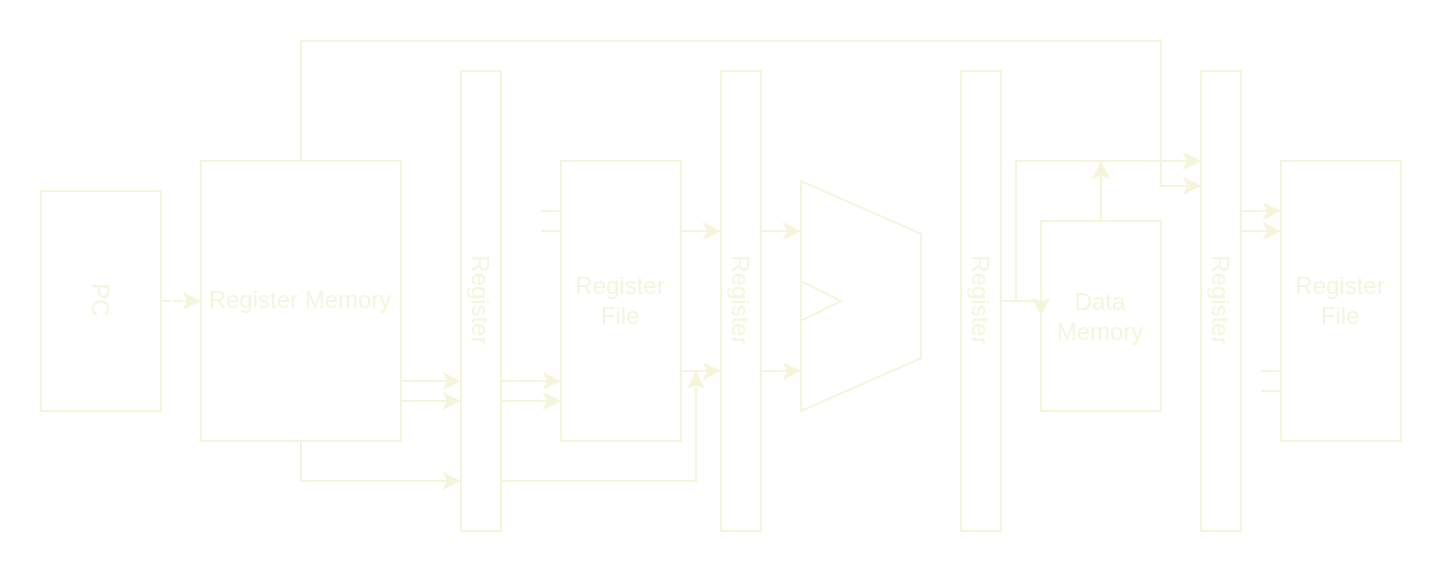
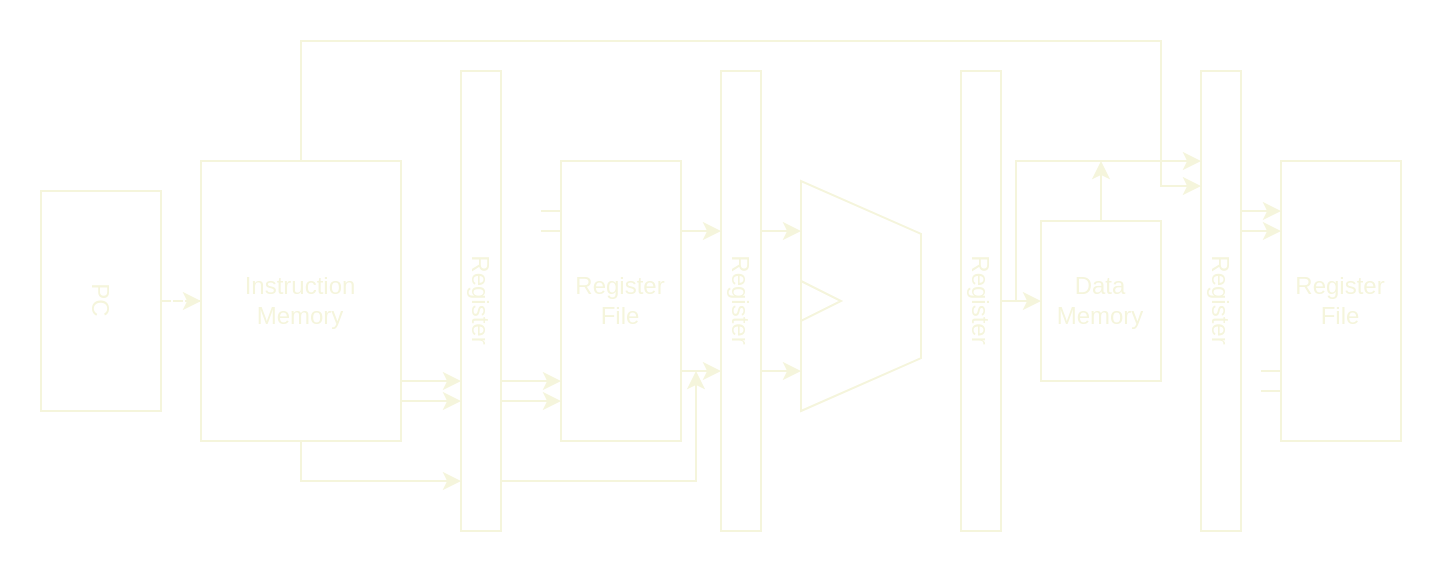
(301, 301) -> (301, 301)
(1101, 316) -> (1101, 301)
